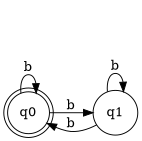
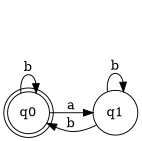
(71, 106) -> (71, 106)
